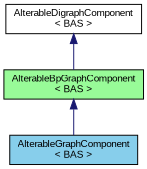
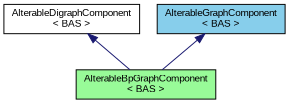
(74, 122) -> (180, 55)
